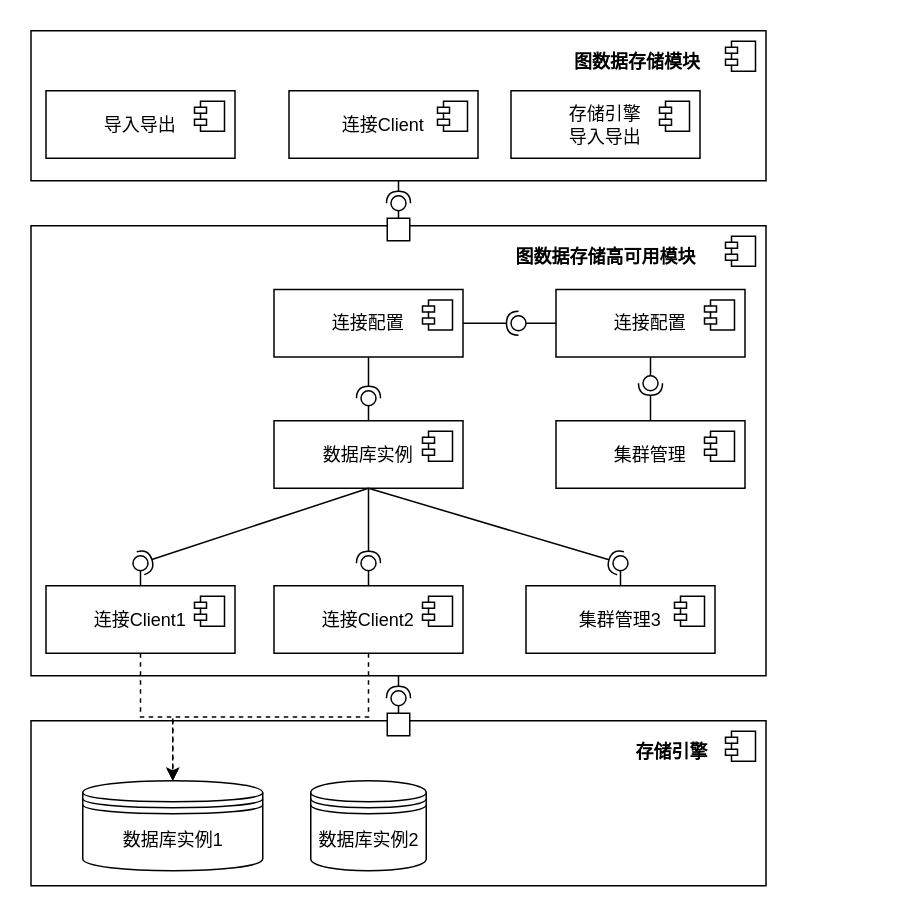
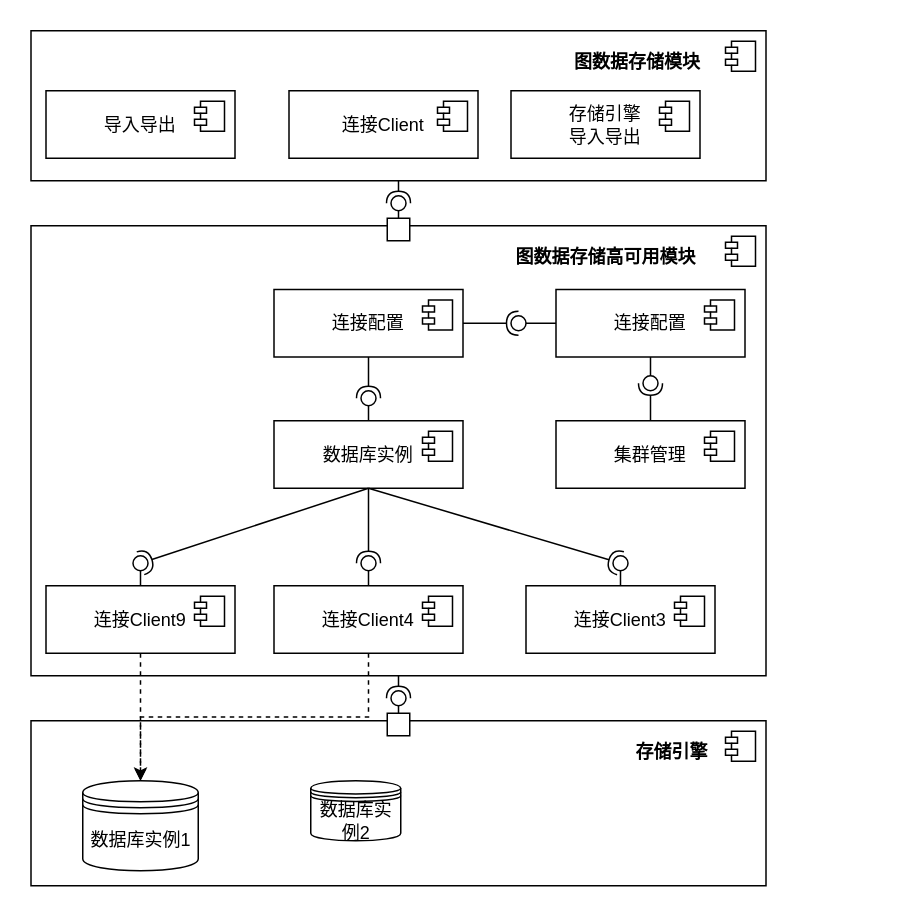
(140, 620) -> (140, 620)
(368, 620) -> (368, 620)
(620, 620) -> (620, 620)
(173, 826) -> (140, 826)
(368, 826) -> (356, 811)
